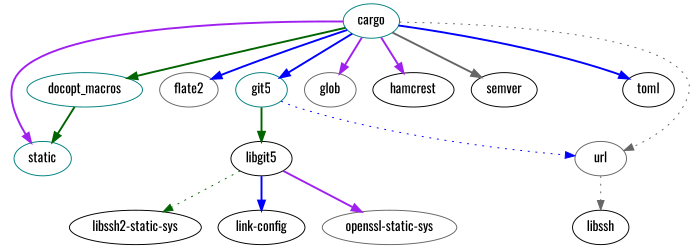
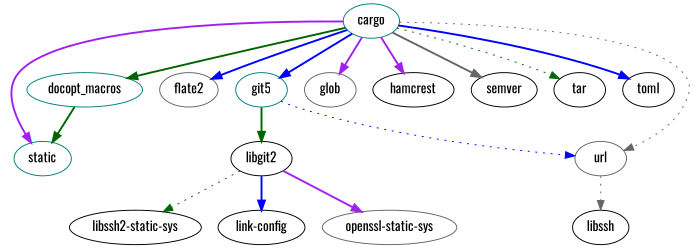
none -> (580, 90)
(262, 159) -> (262, 159)
